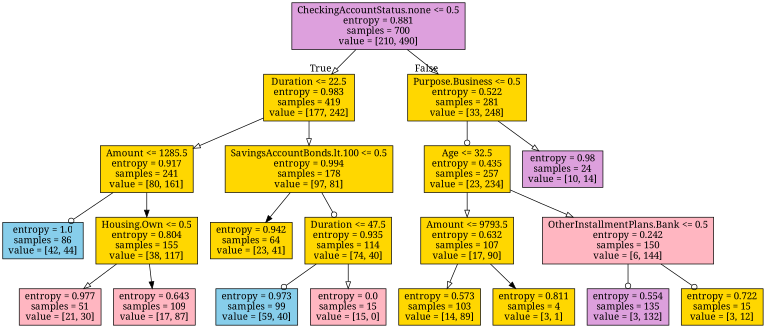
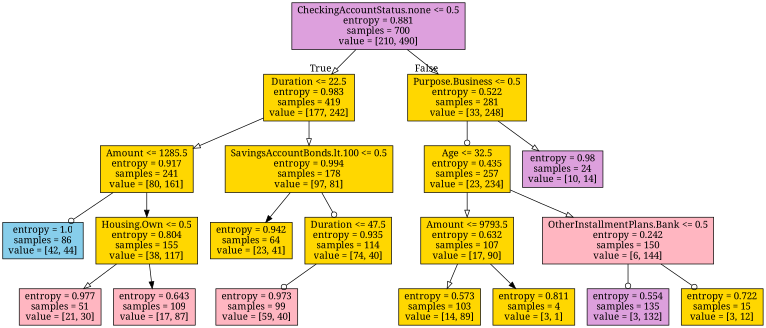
(257, 307) -> (257, 307)
(348, 307) -> none
